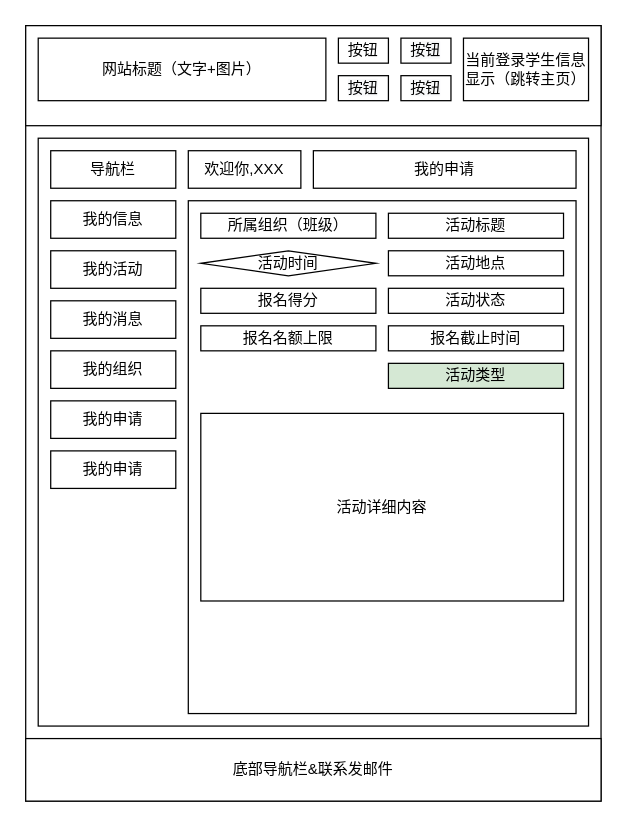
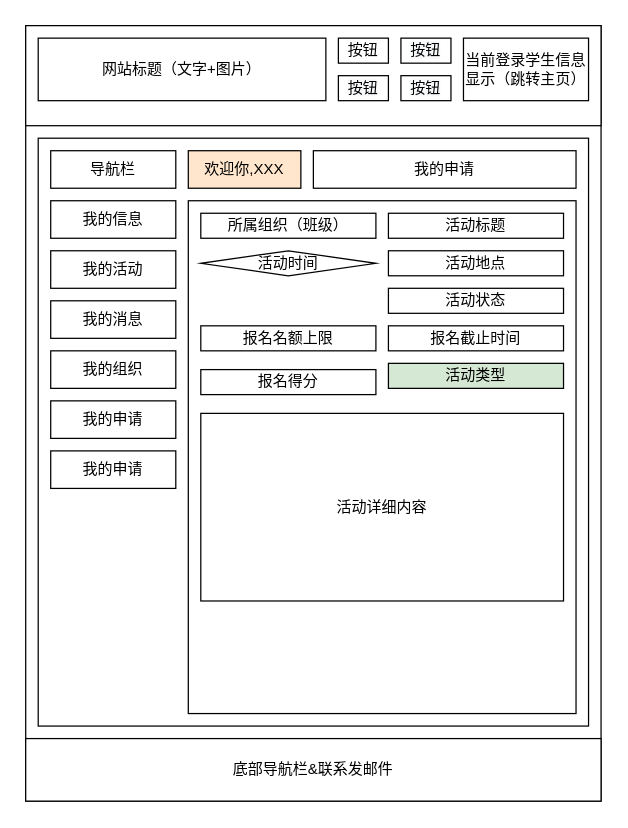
(244, 169) -> (244, 169)
(288, 301) -> (288, 382)
